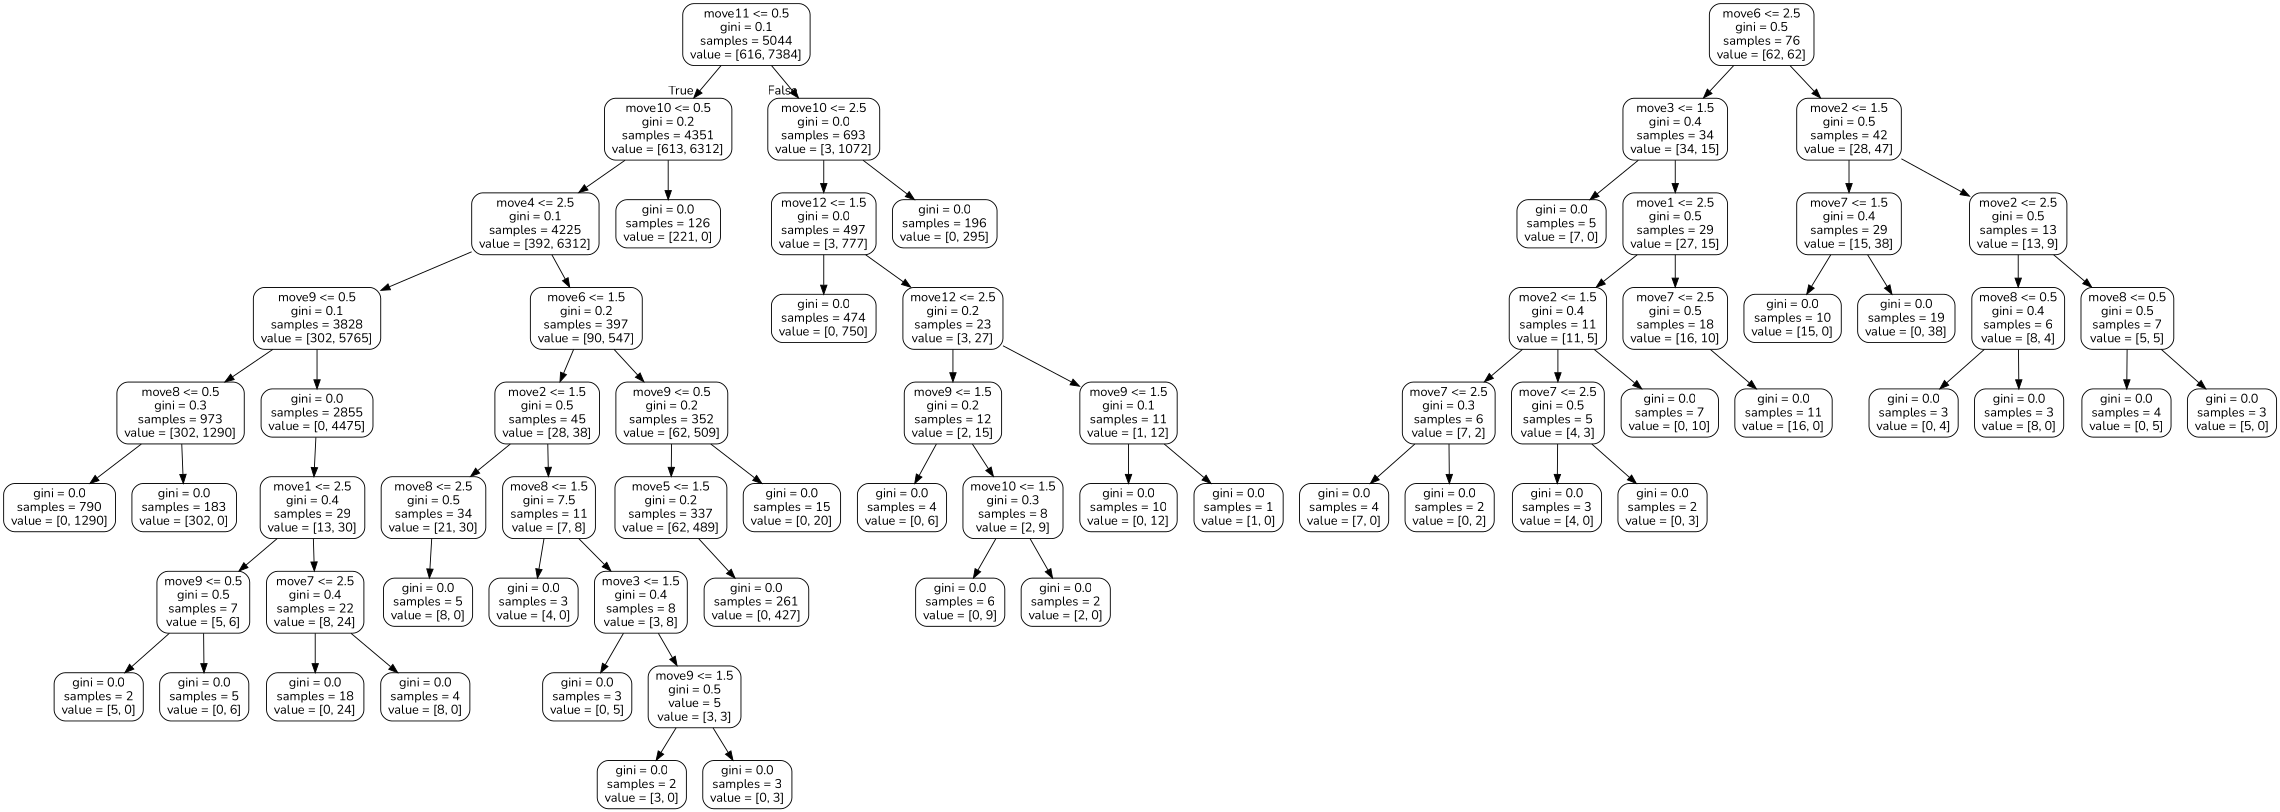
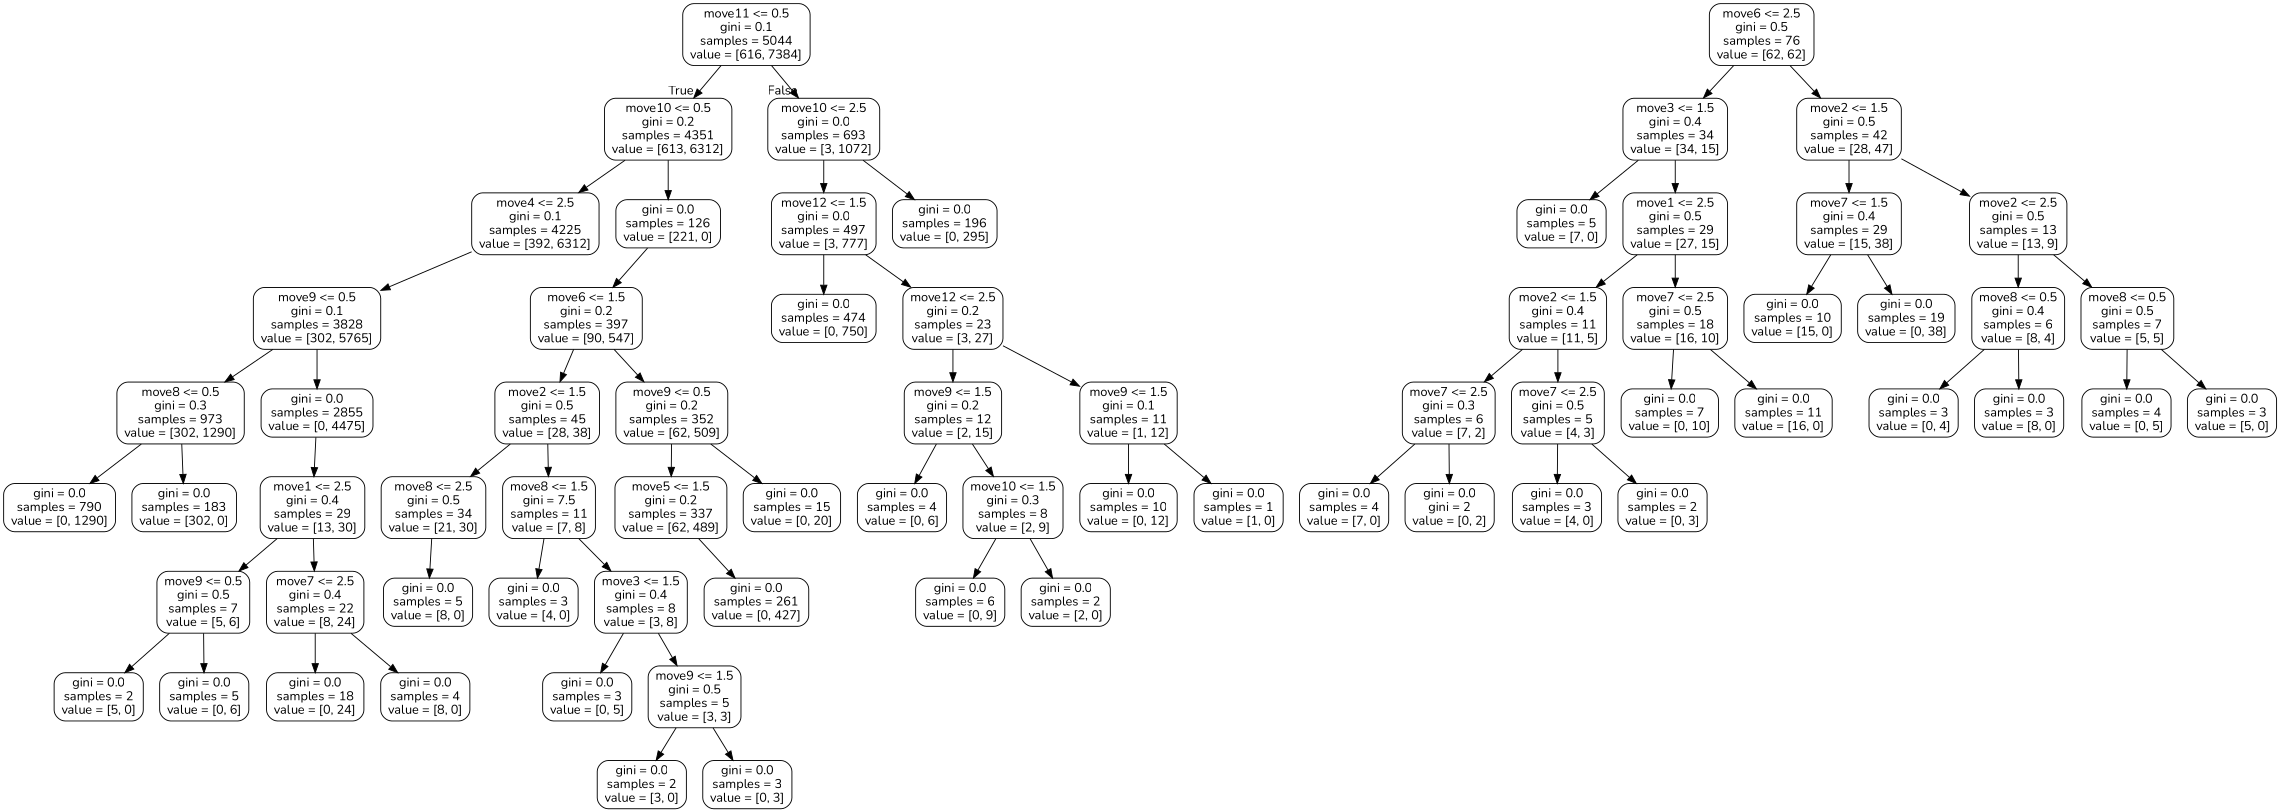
(559, 267) -> (633, 264)
(1614, 366) -> (1673, 365)
(1450, 508) -> (1450, 508)
(695, 697) -> (695, 697)
